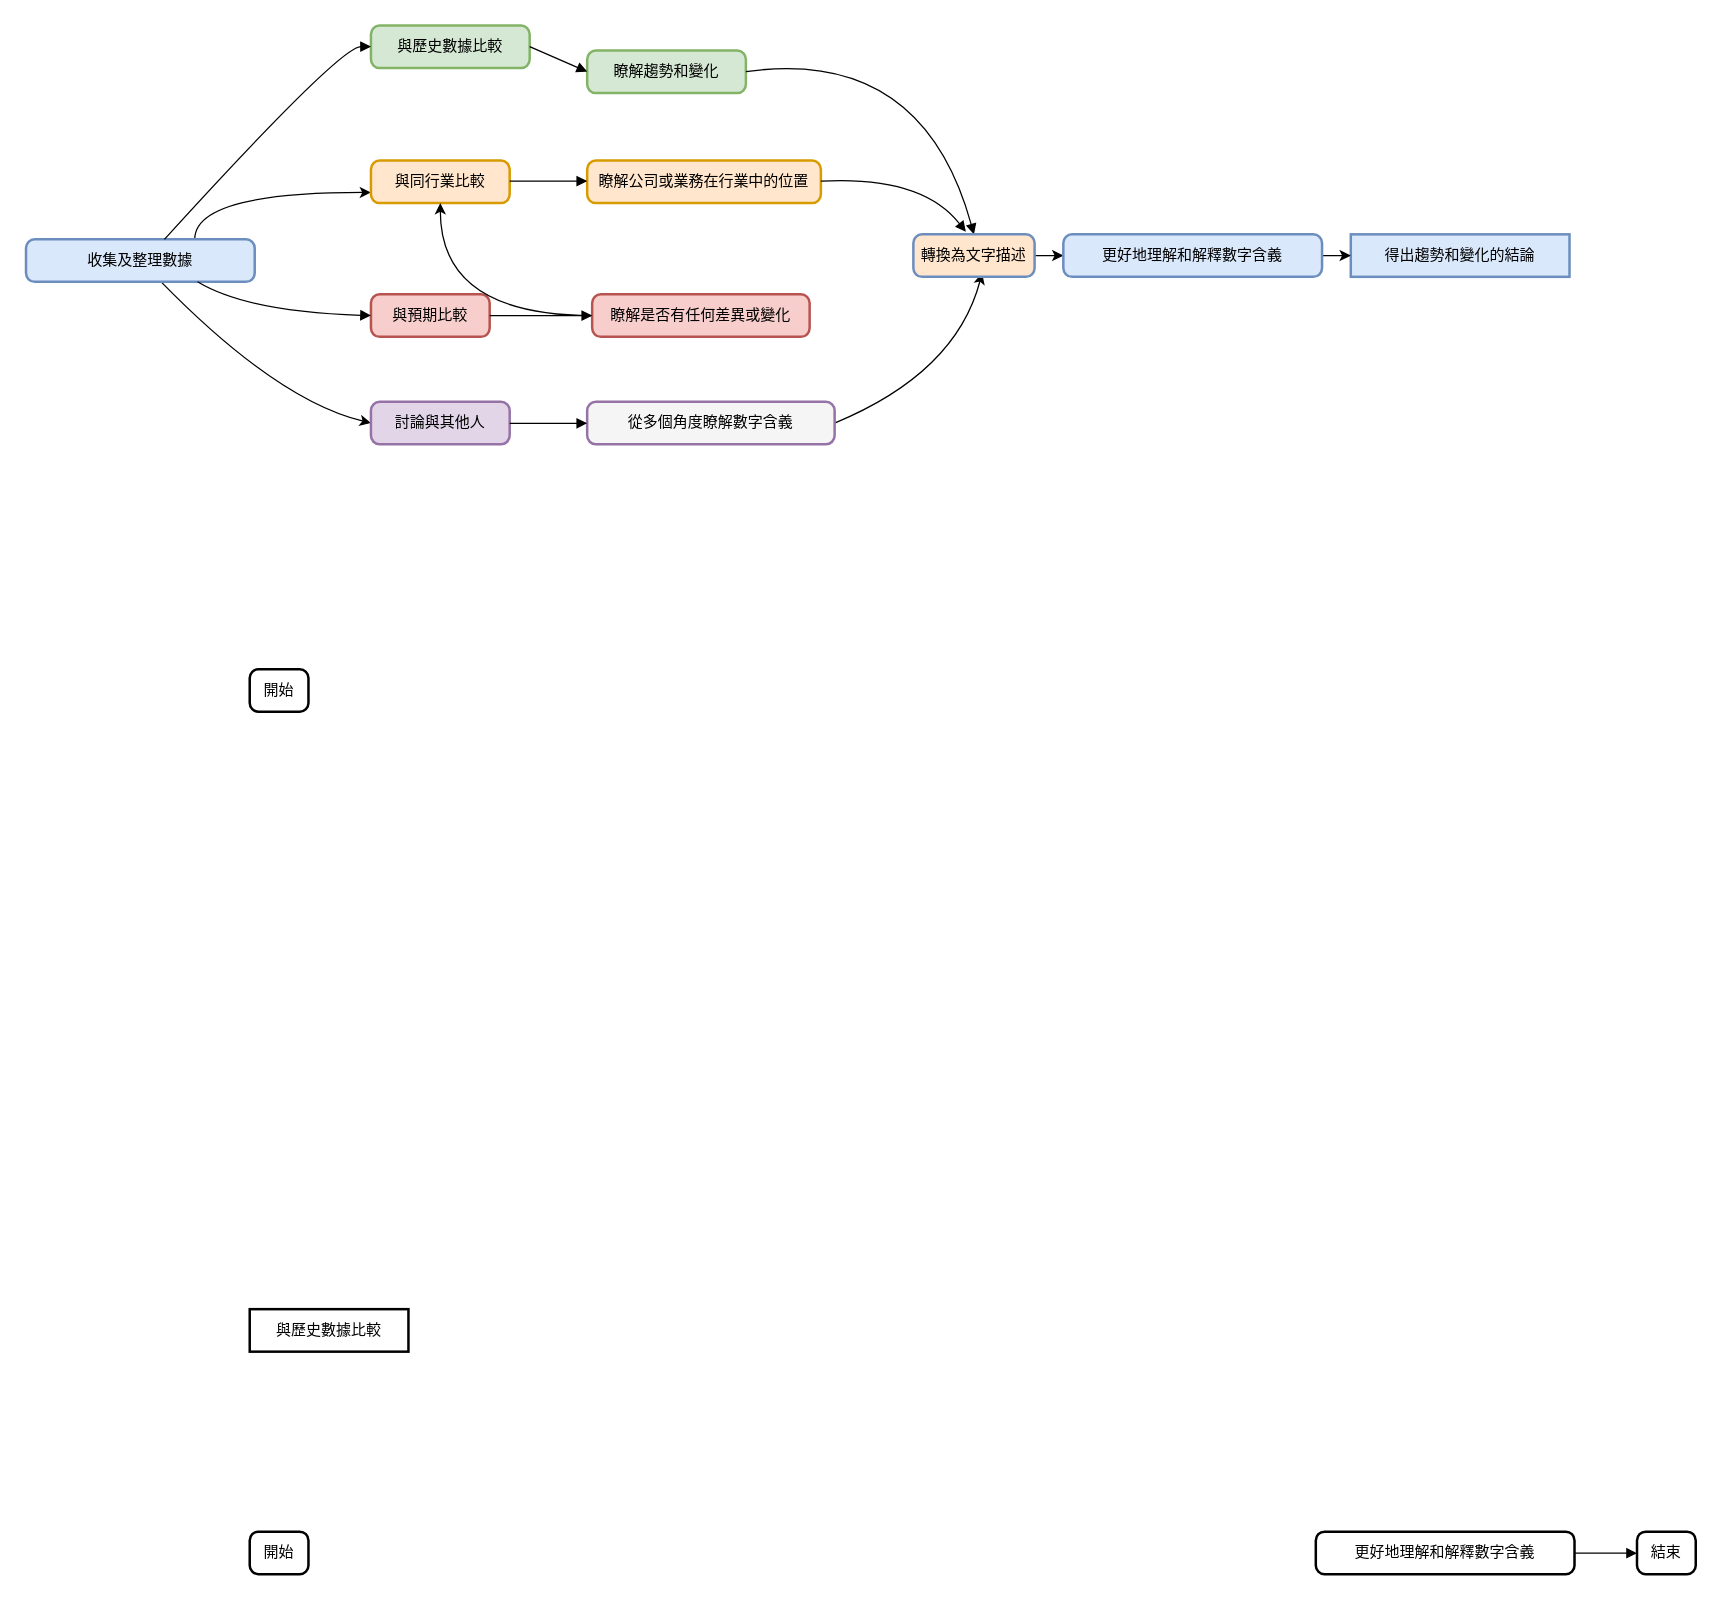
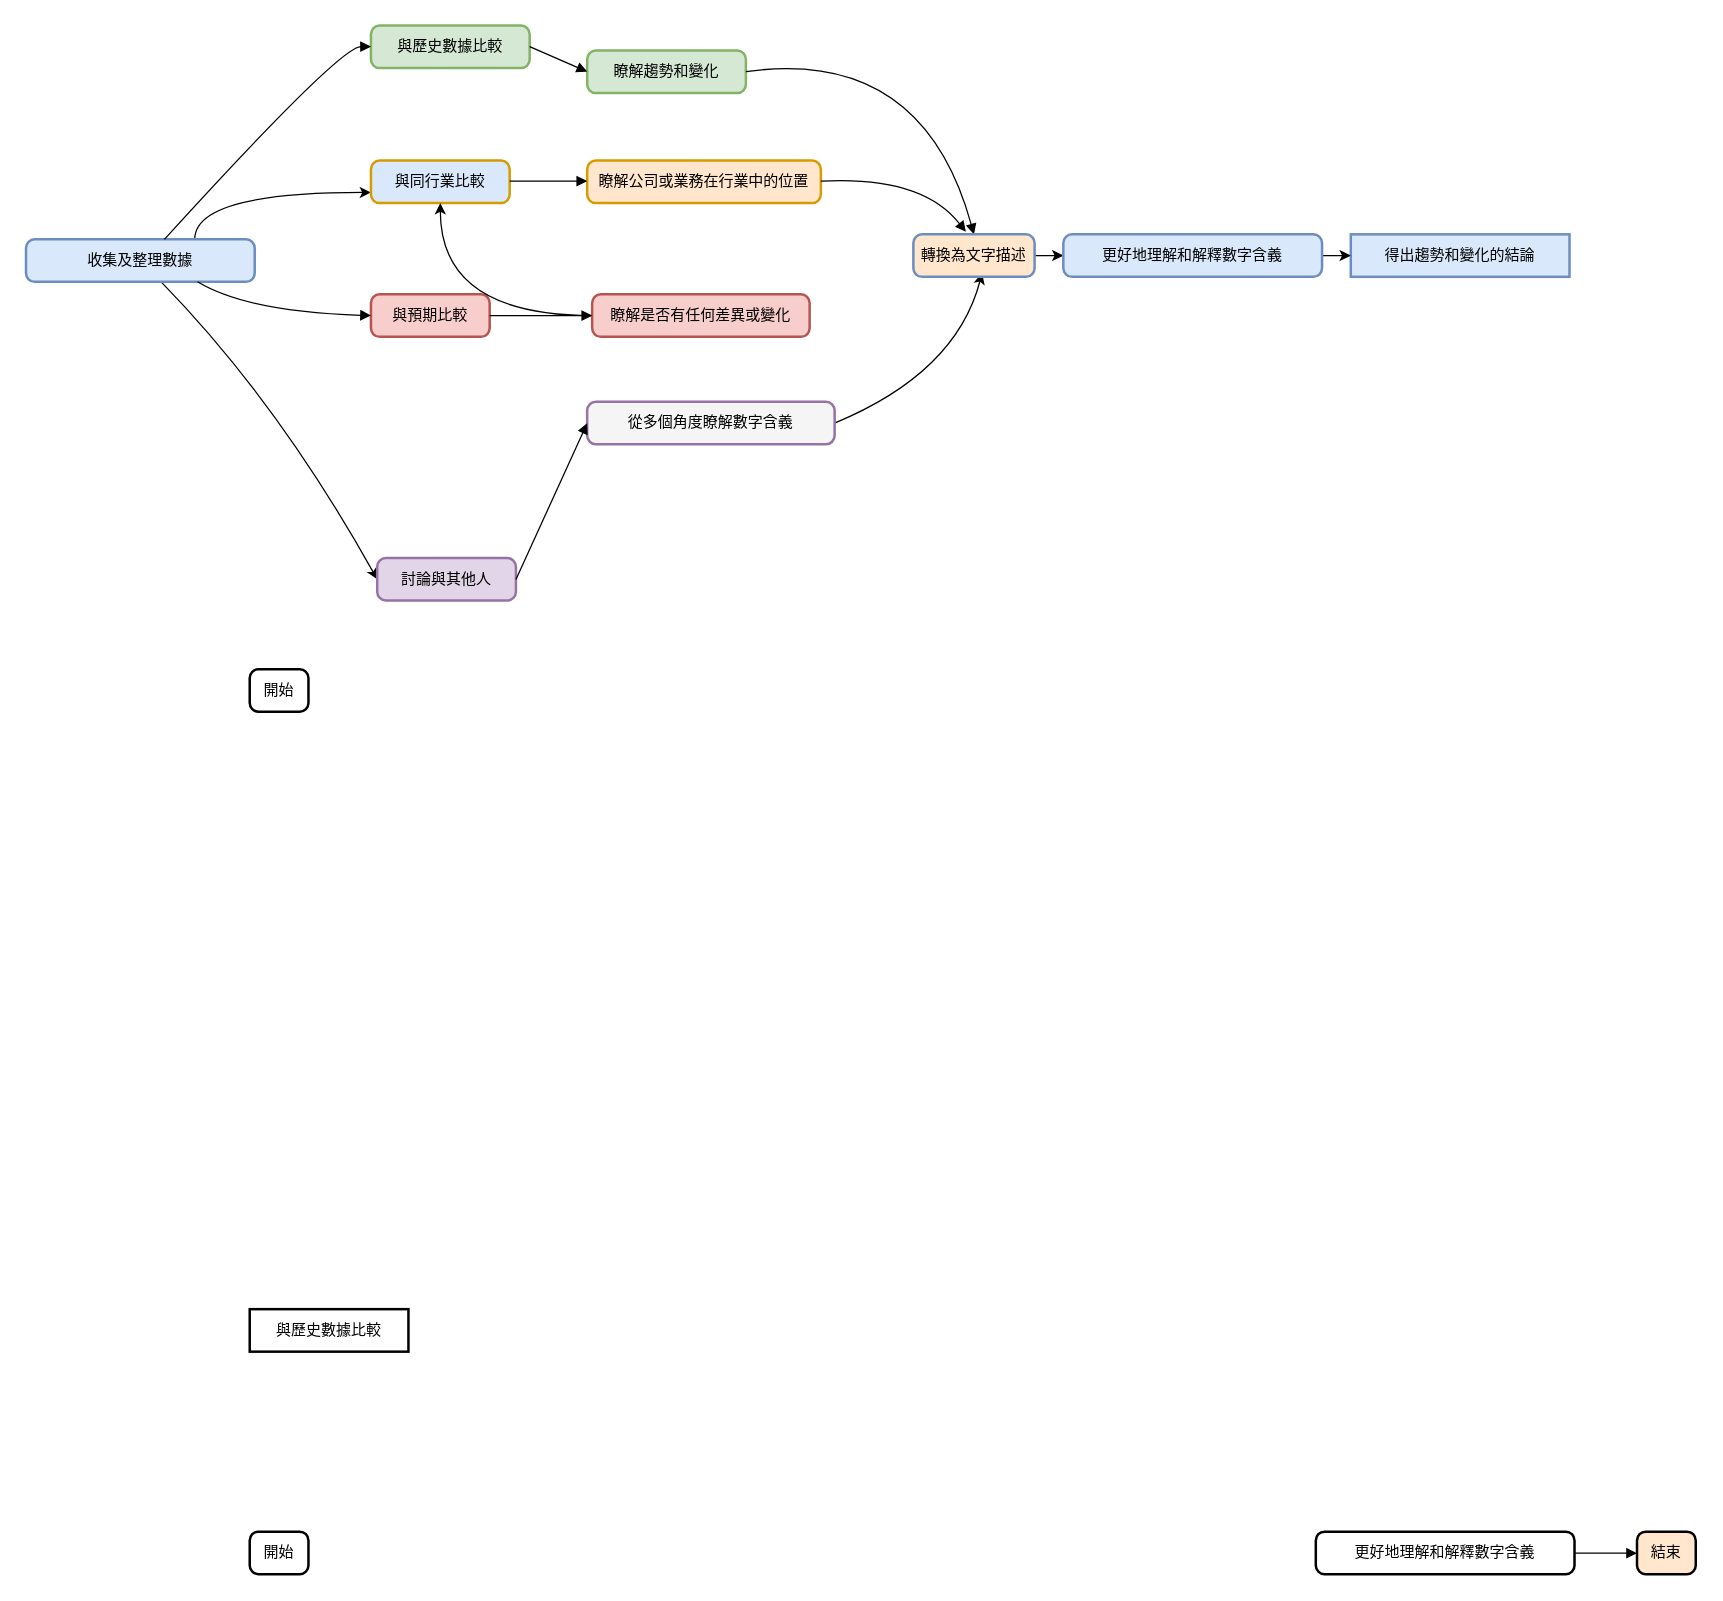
(440, 182) -> (440, 182)
(440, 423) -> (446, 579)
(1666, 1553) -> (1666, 1553)
